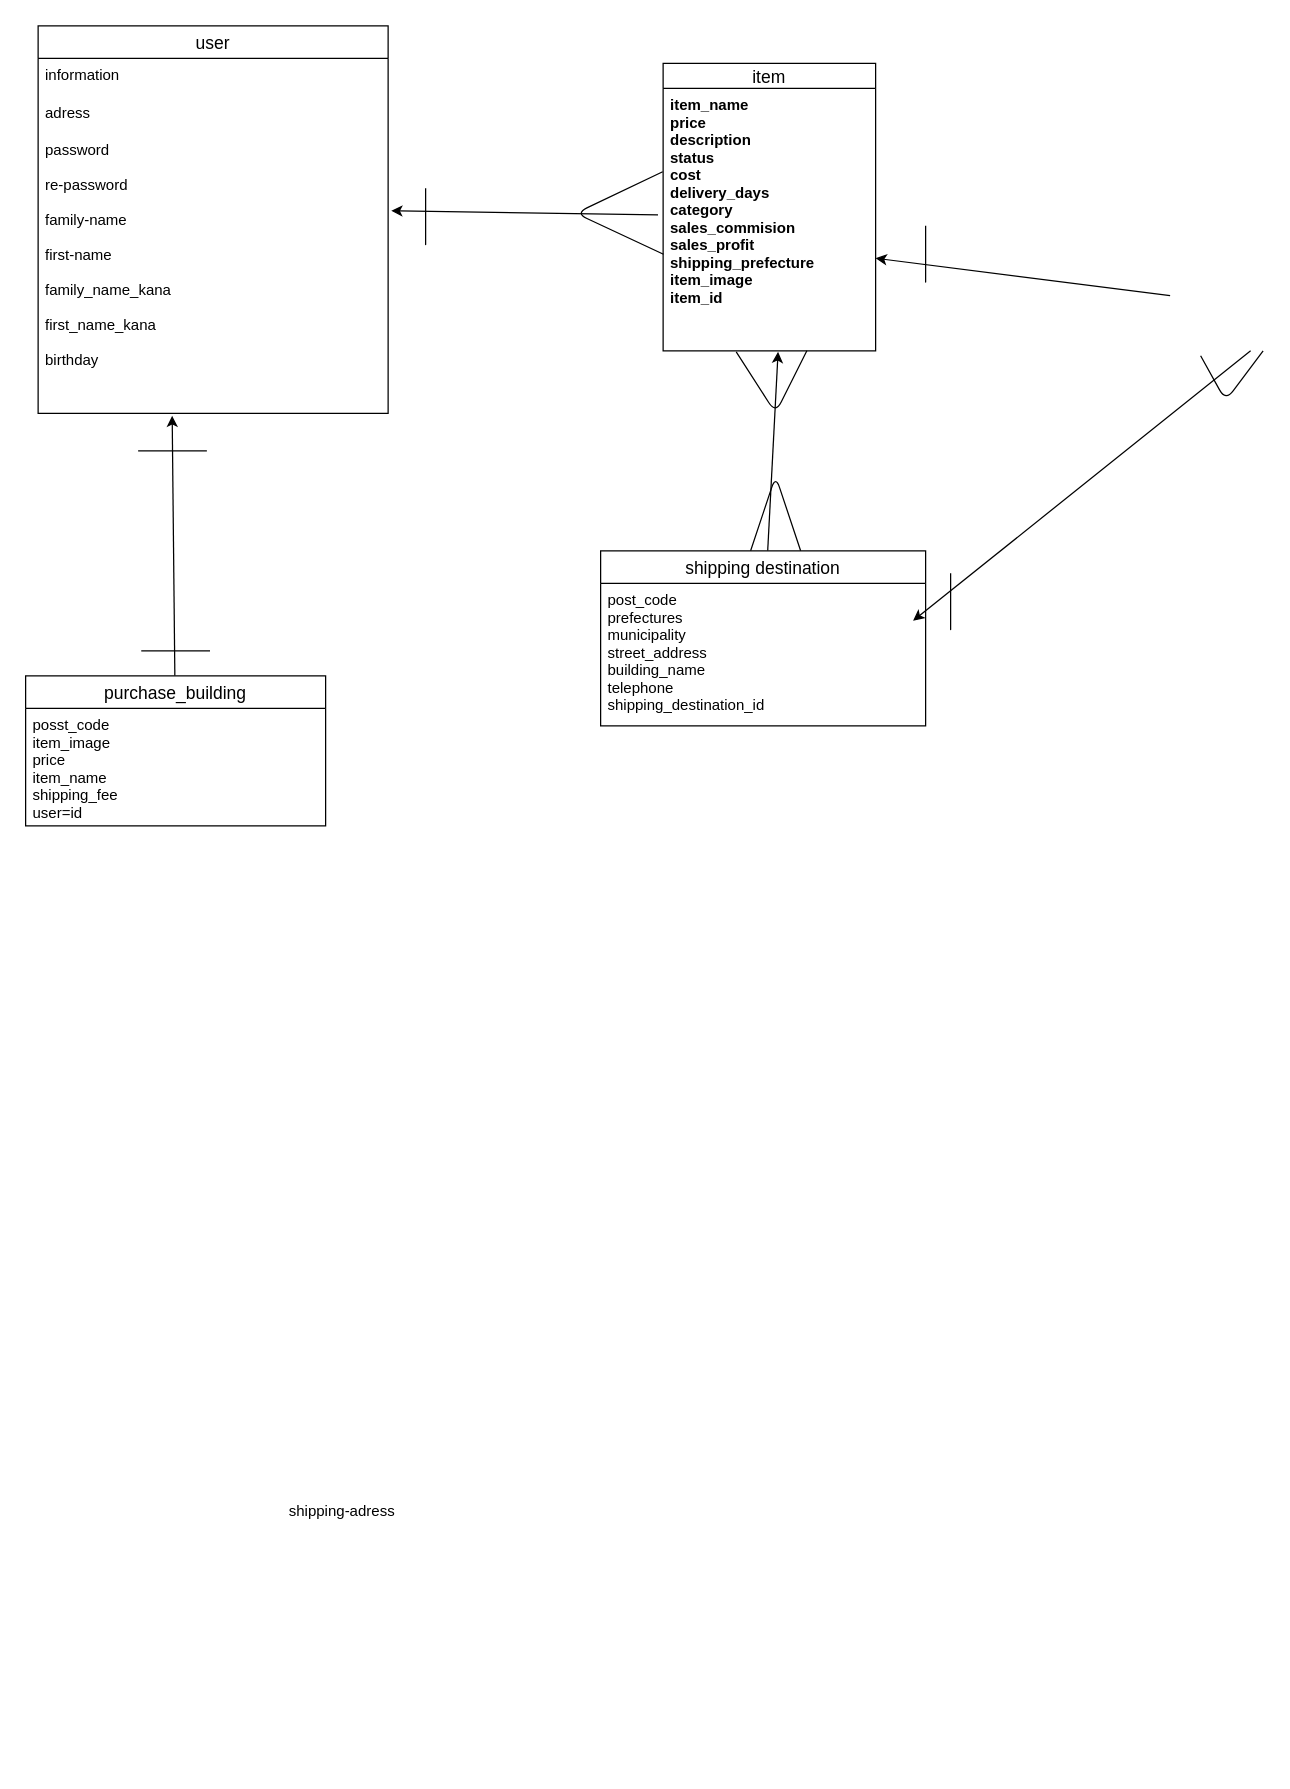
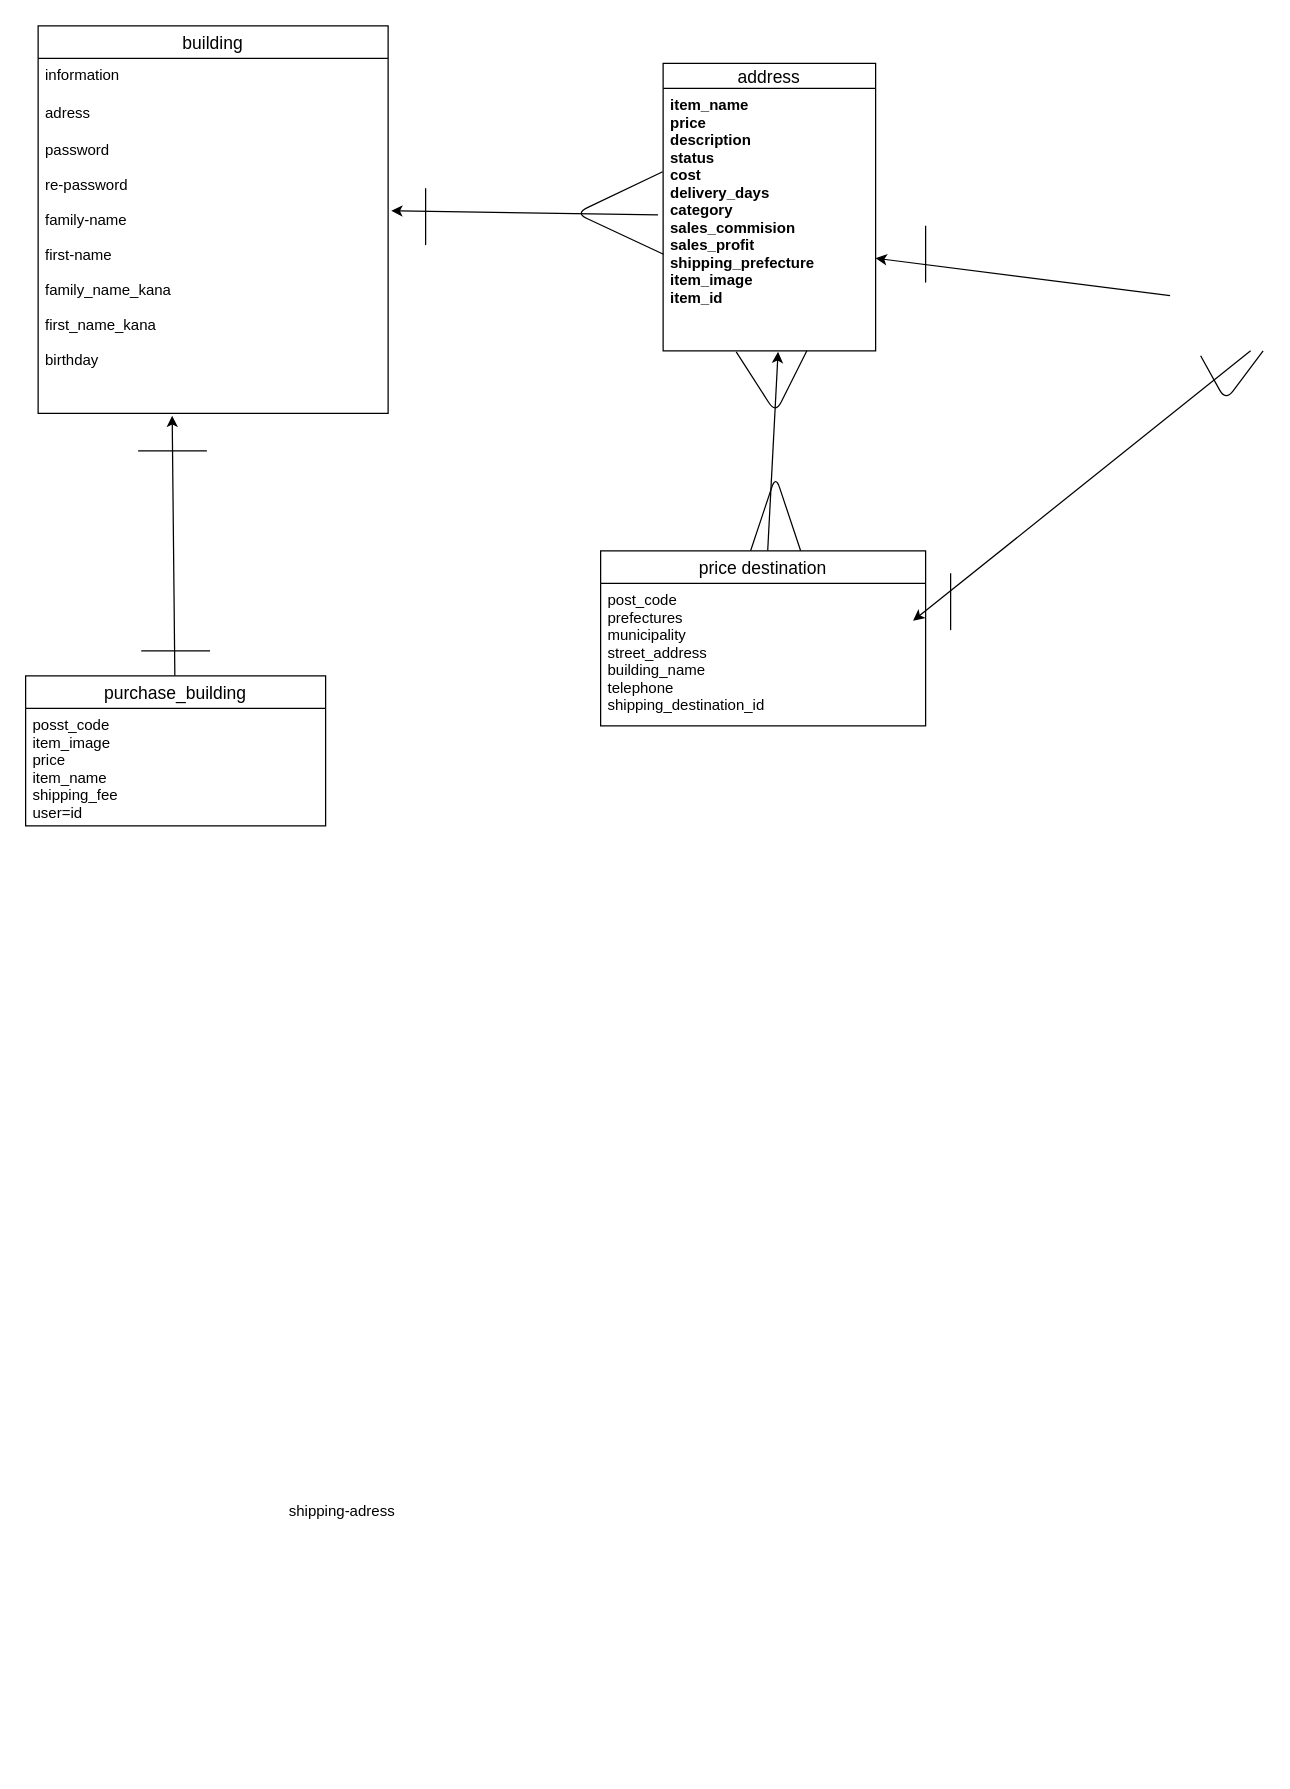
(213, 43) -> (213, 43)
(769, 77) -> (769, 77)
(763, 568) -> (763, 568)
